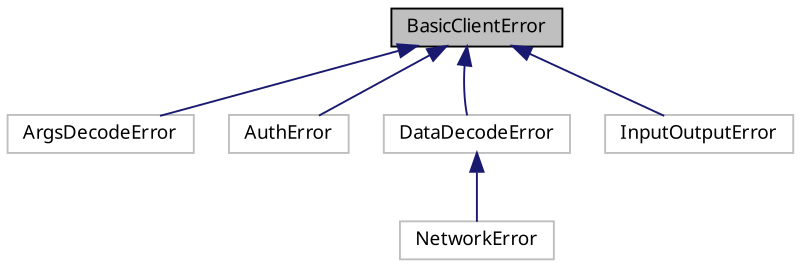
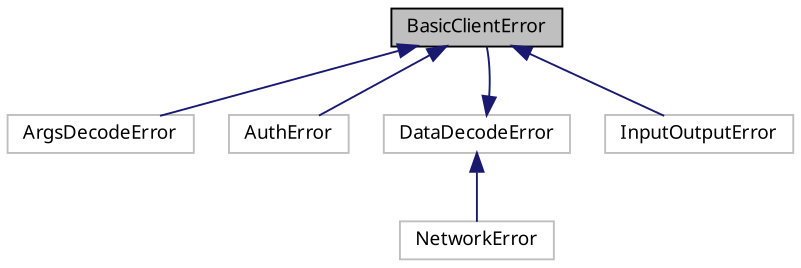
(464, 90) -> (490, 71)
